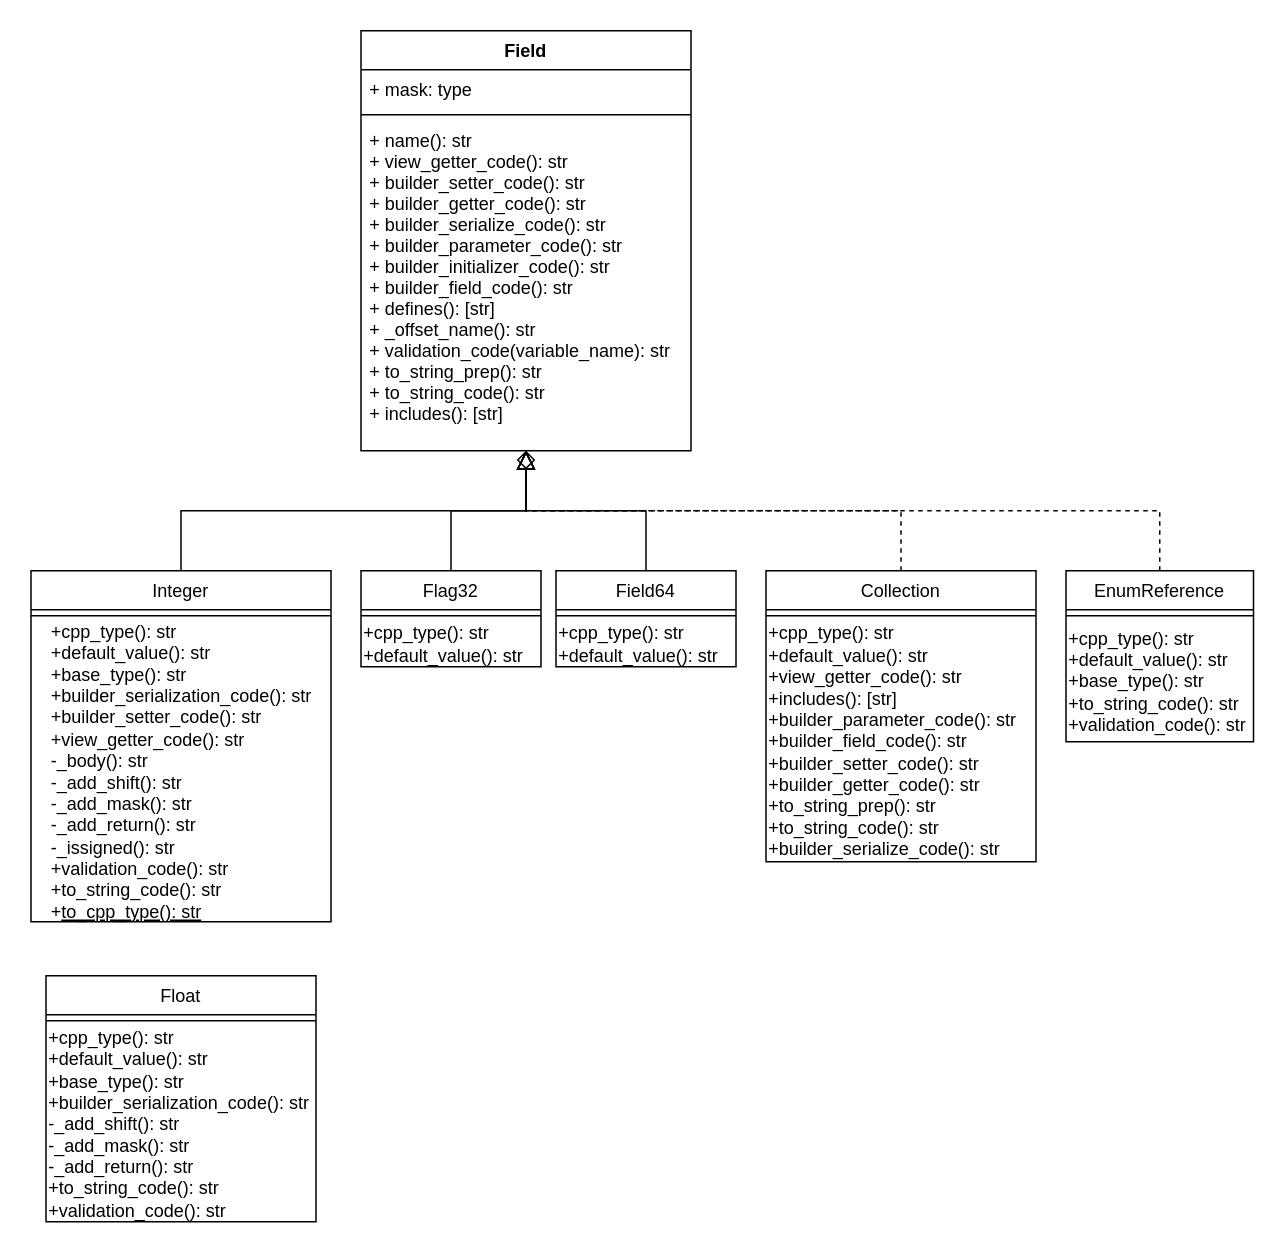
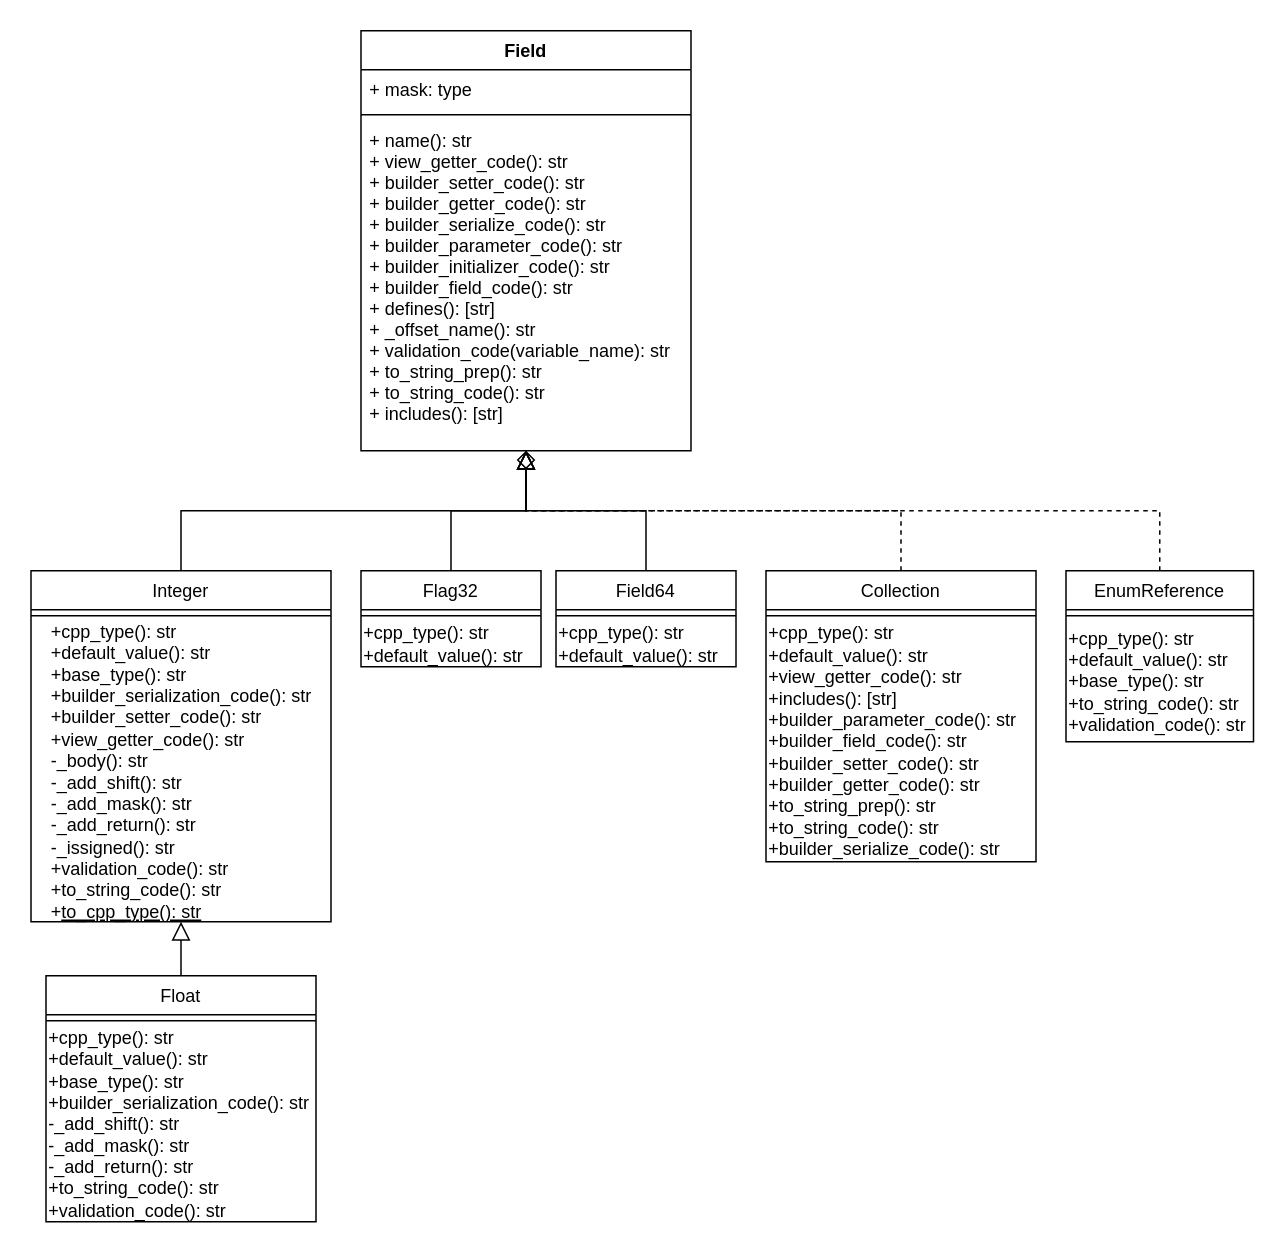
none -> (181, 959)
